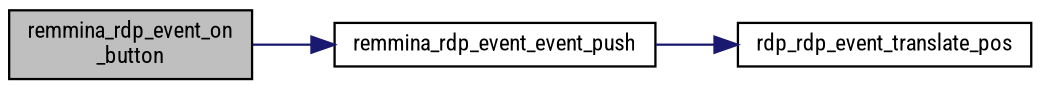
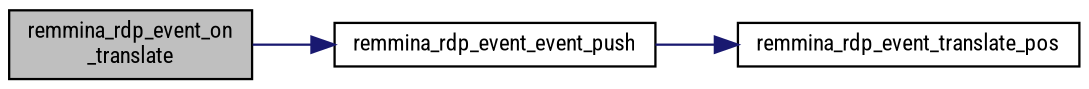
(131, 45) -> (131, 45)
(885, 45) -> (909, 45)
